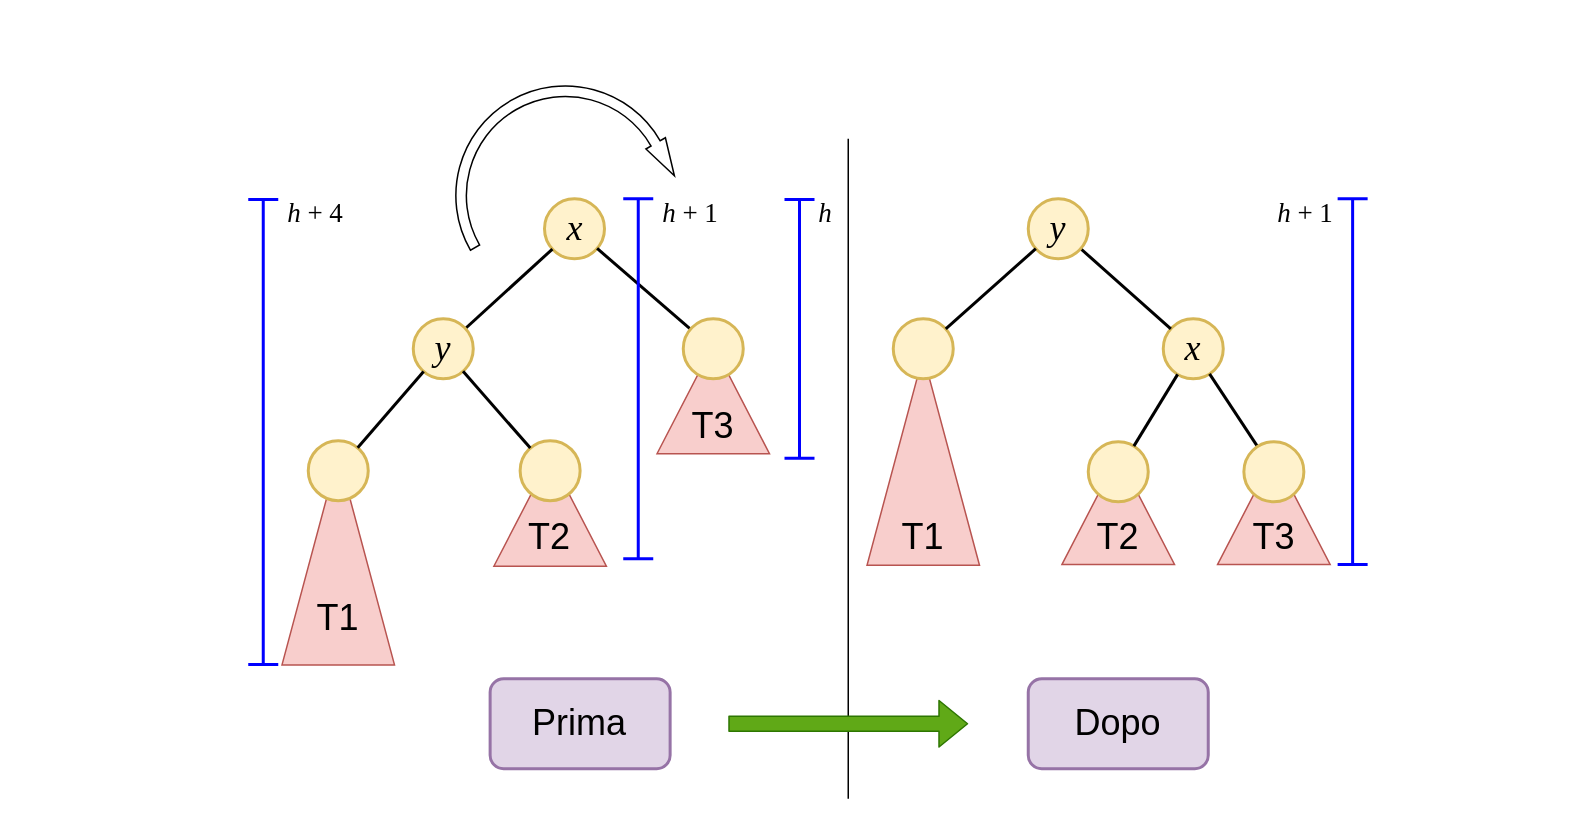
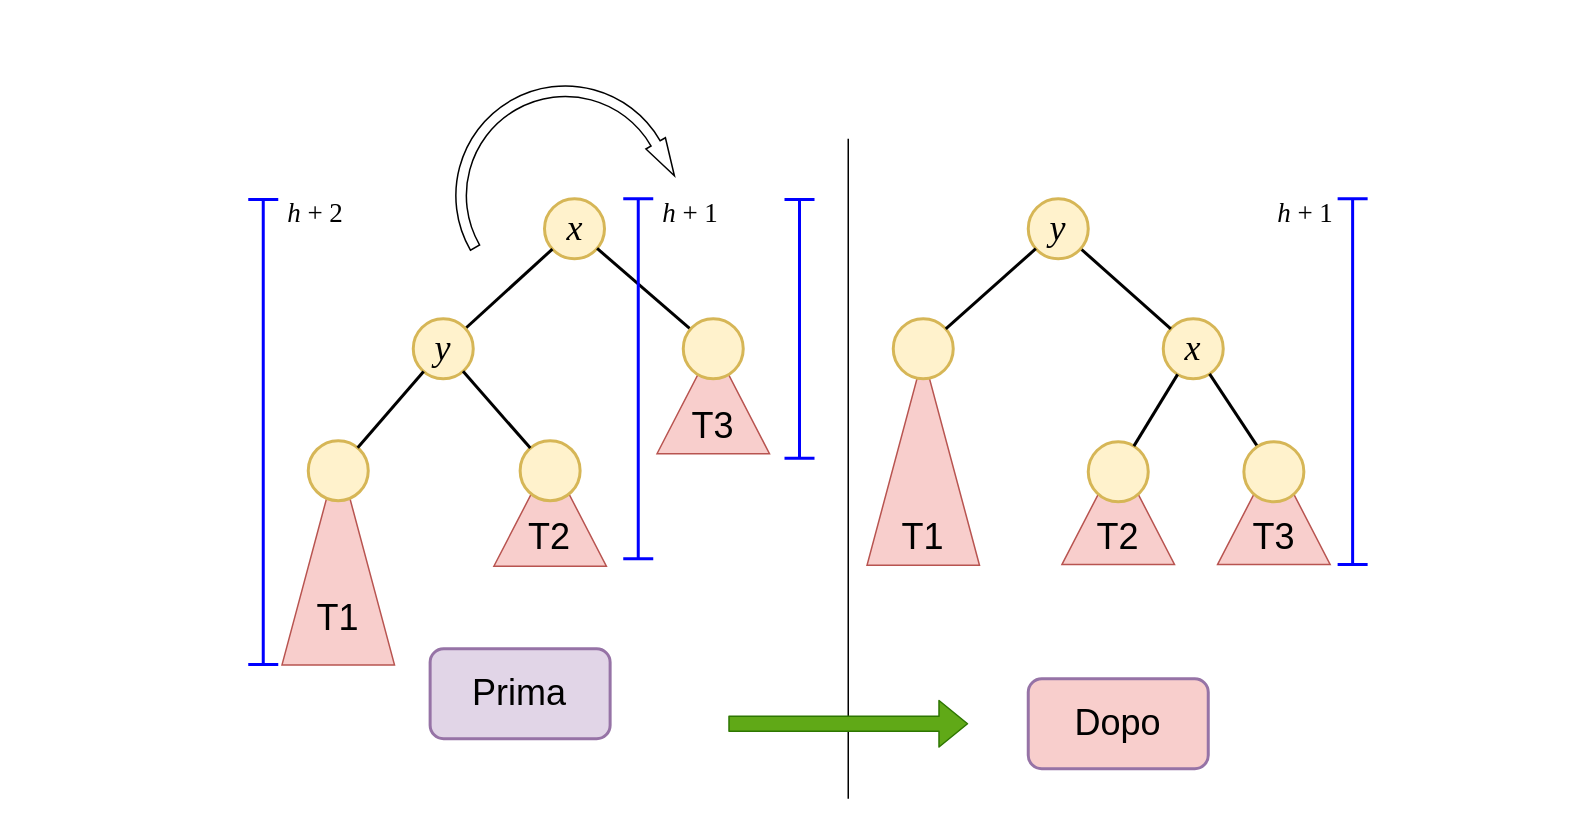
(316, 214) -> (316, 214)
(826, 214) -> none
(580, 724) -> (520, 694)
(1118, 724) -> (1118, 724)
